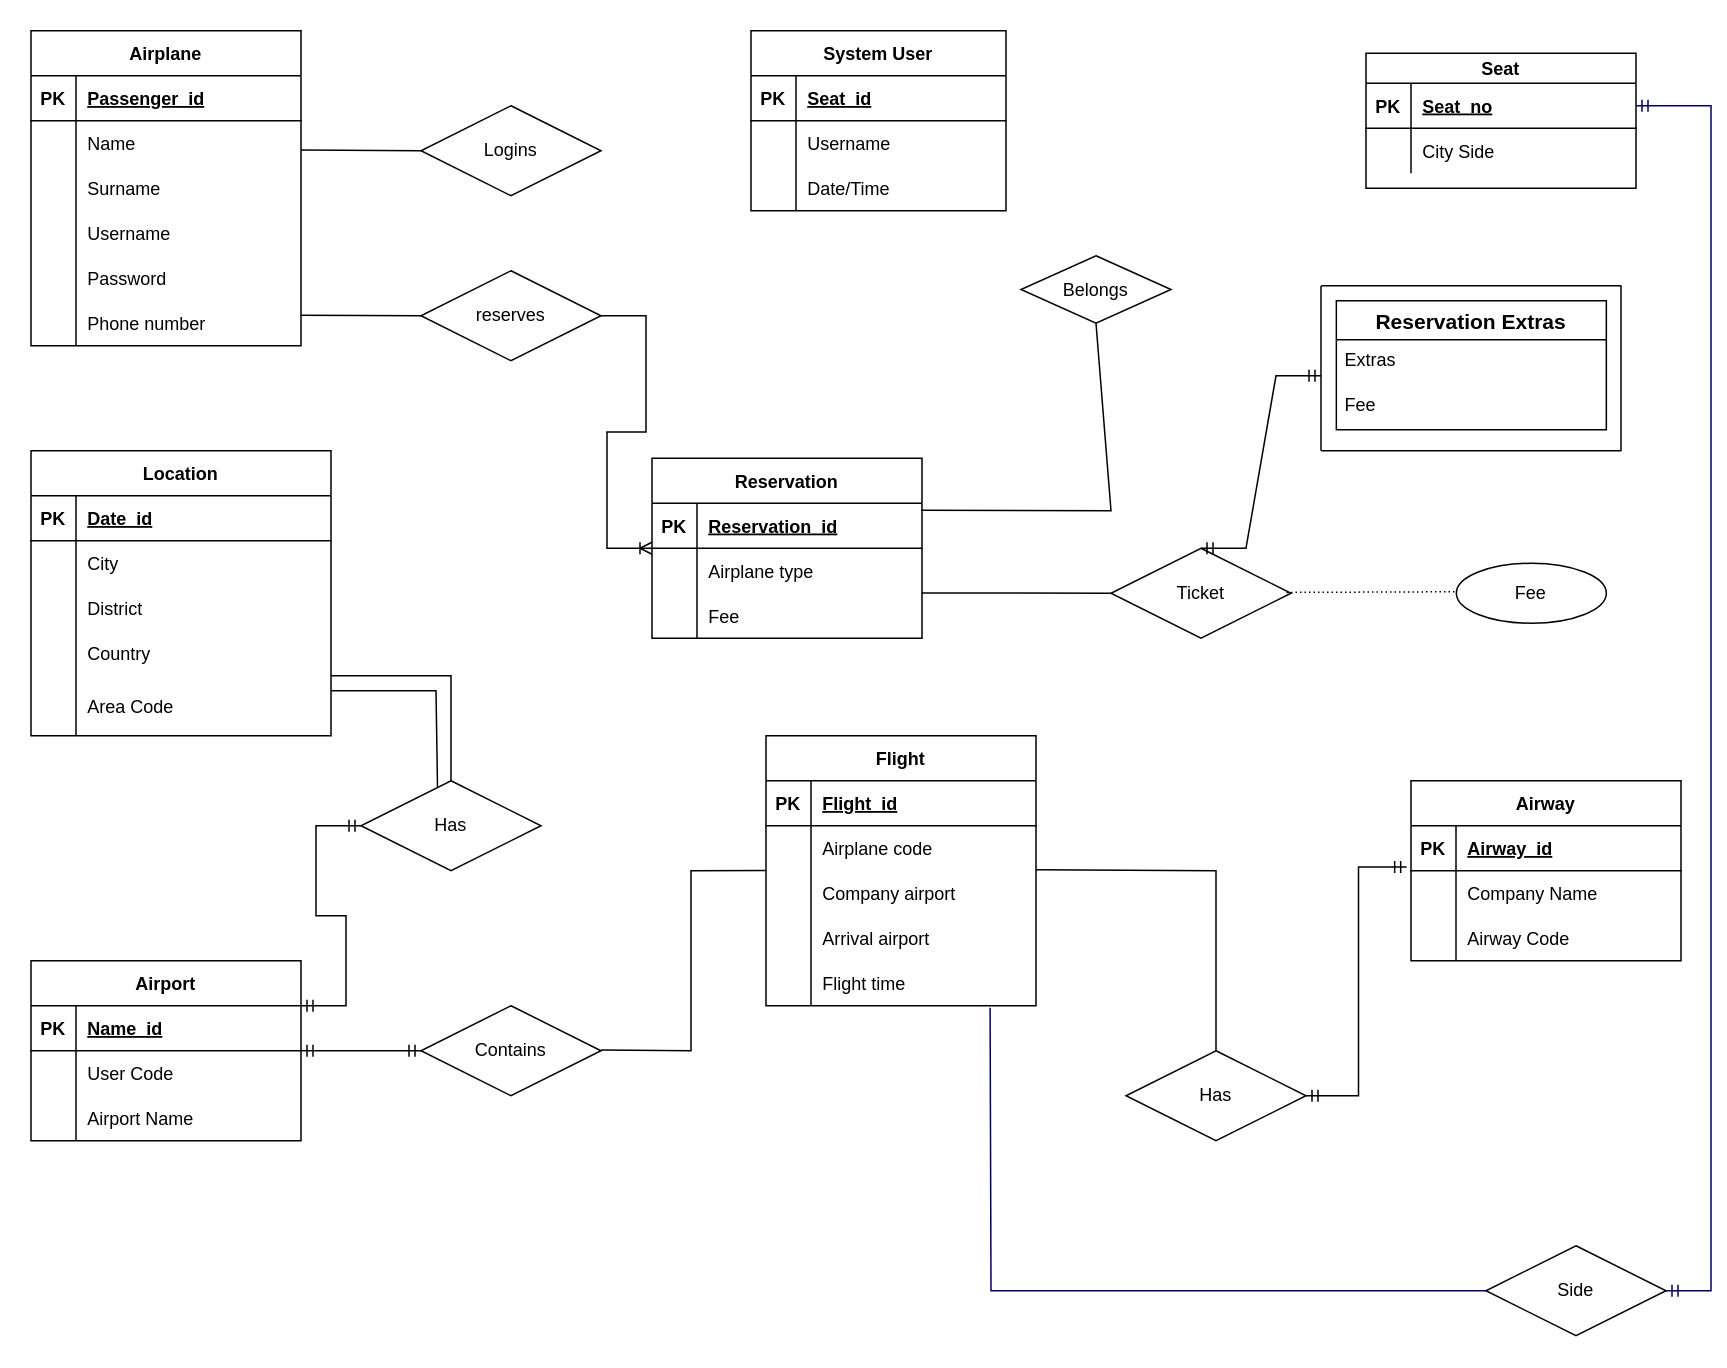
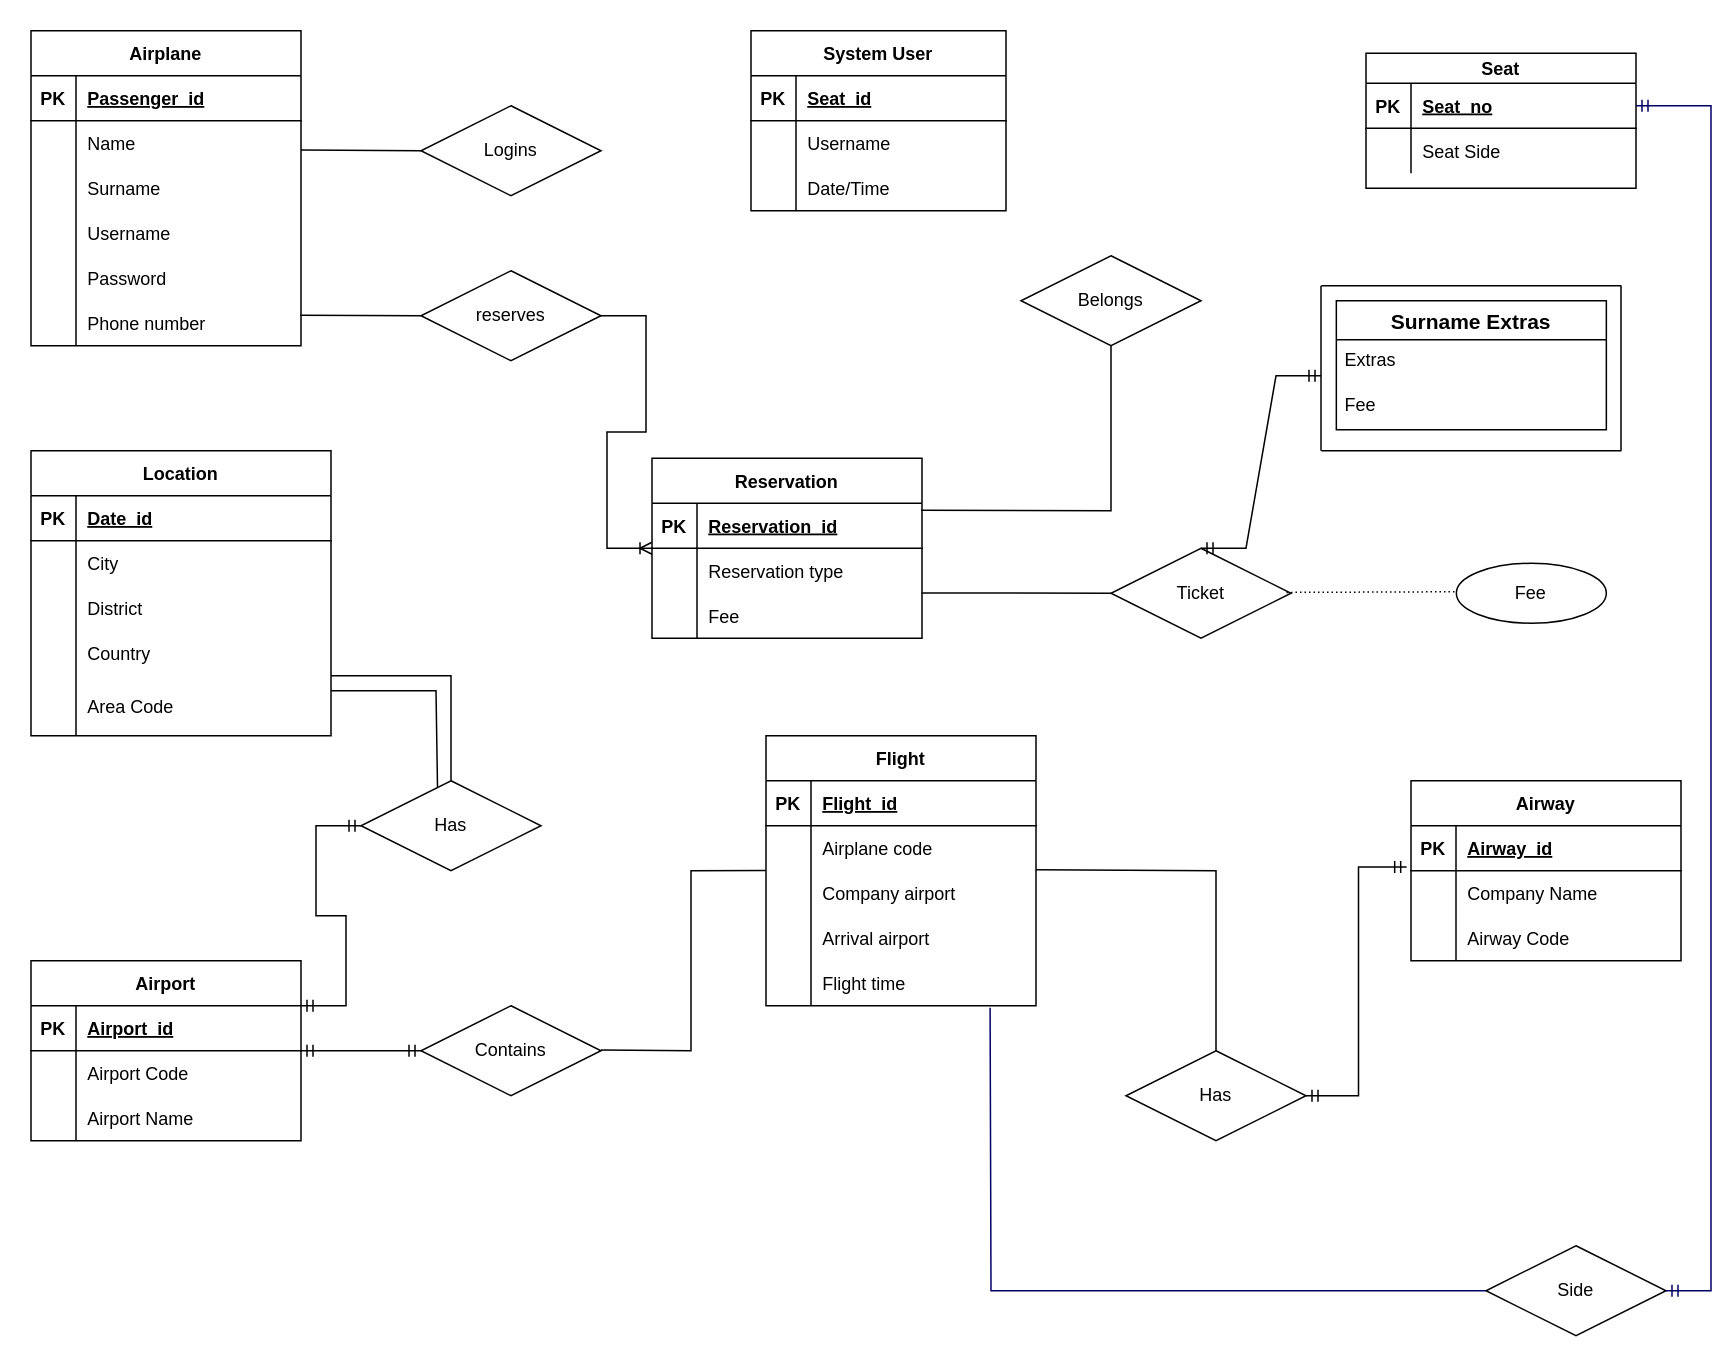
(1460, 152) -> (1463, 152)
(1096, 290) -> (1111, 301)
(1470, 322) -> (1470, 322)
(767, 572) -> (784, 572)
(120, 1029) -> (133, 1029)
(130, 1074) -> (143, 1074)
